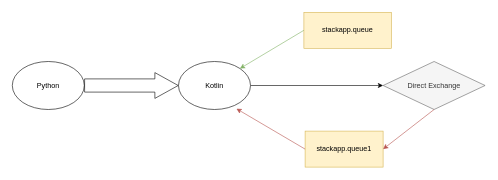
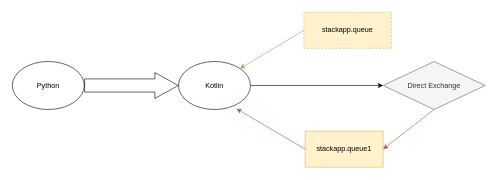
(348, 30) -> (348, 30)
